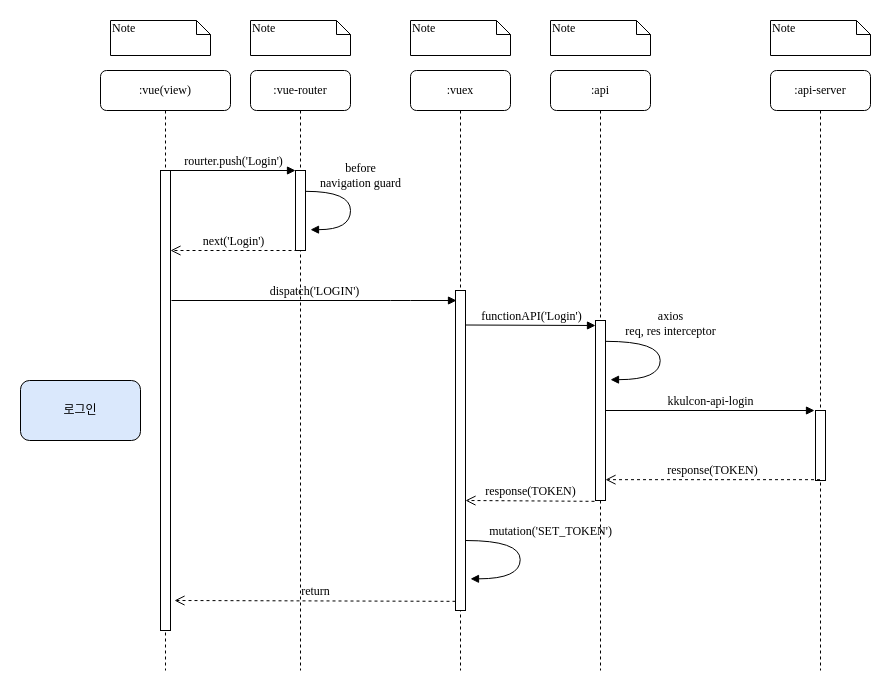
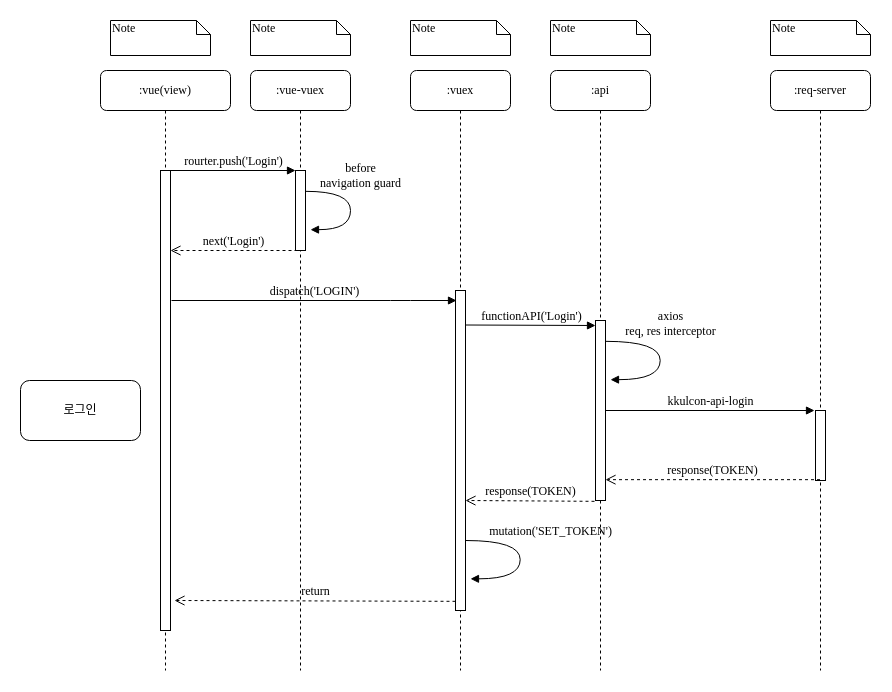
(301, 91) -> (301, 91)
(821, 91) -> (821, 91)
(81, 411) -> (81, 411)
